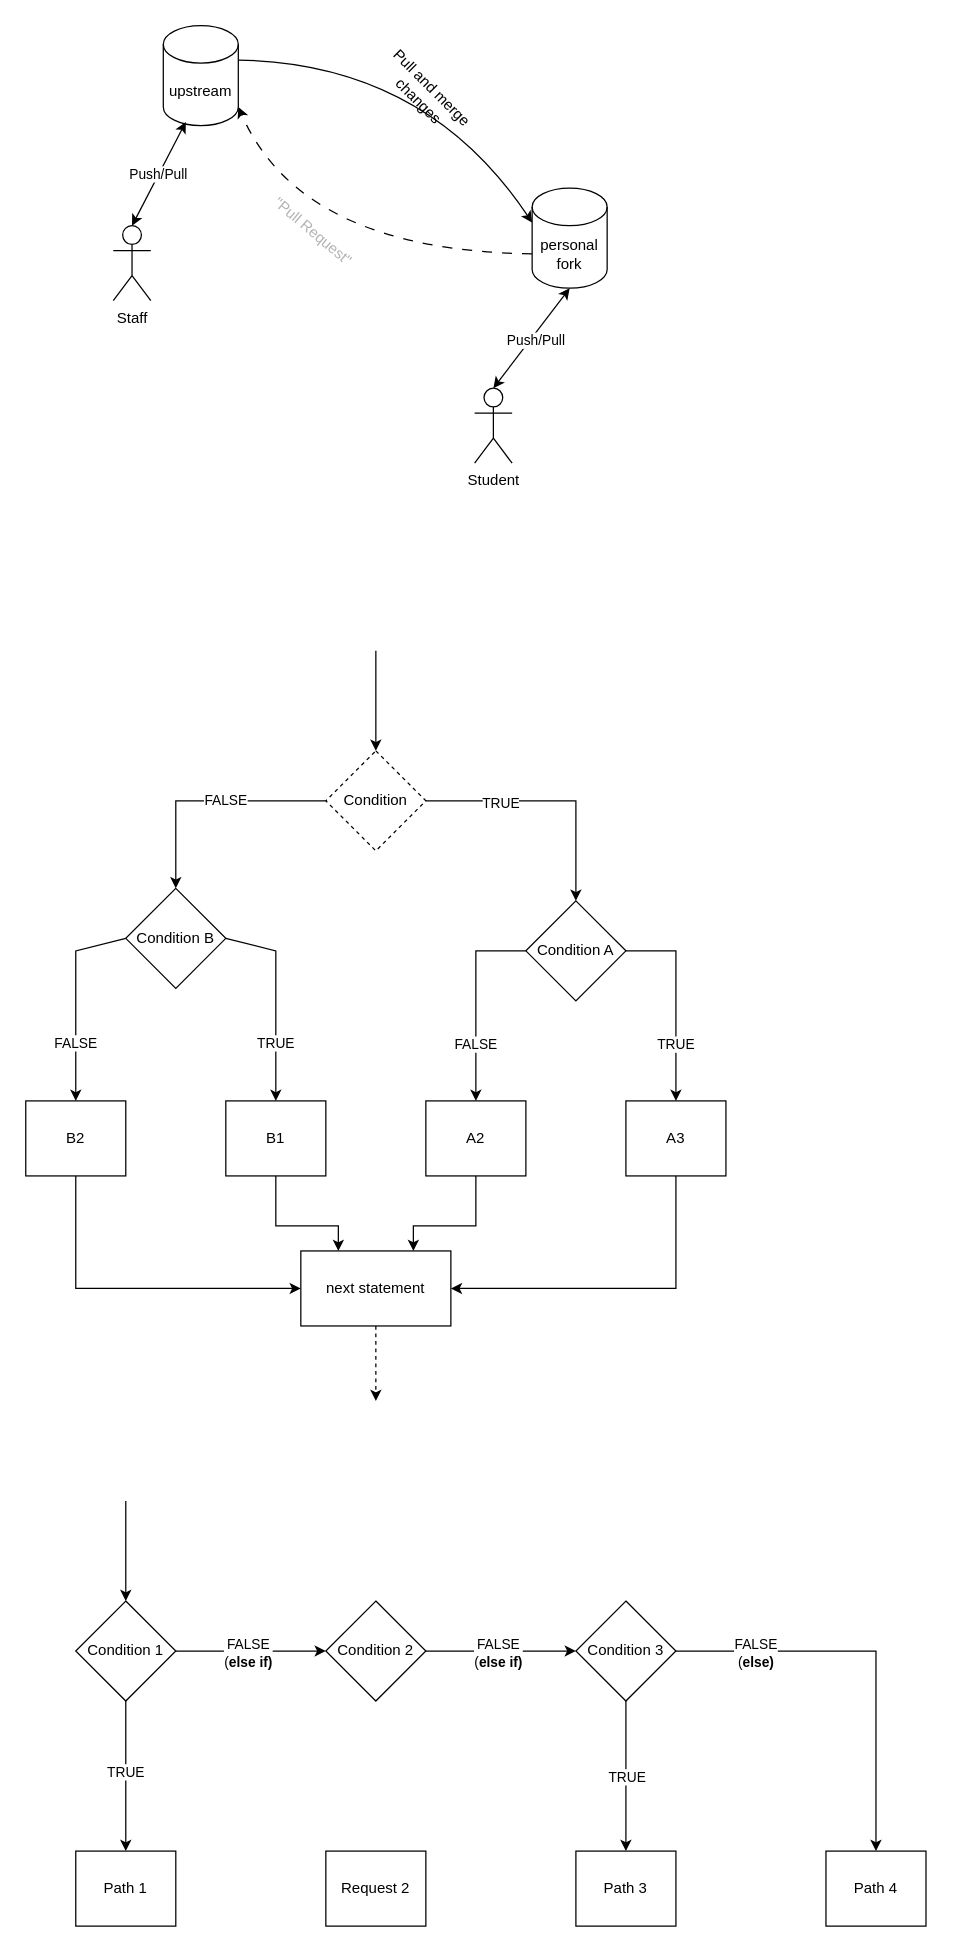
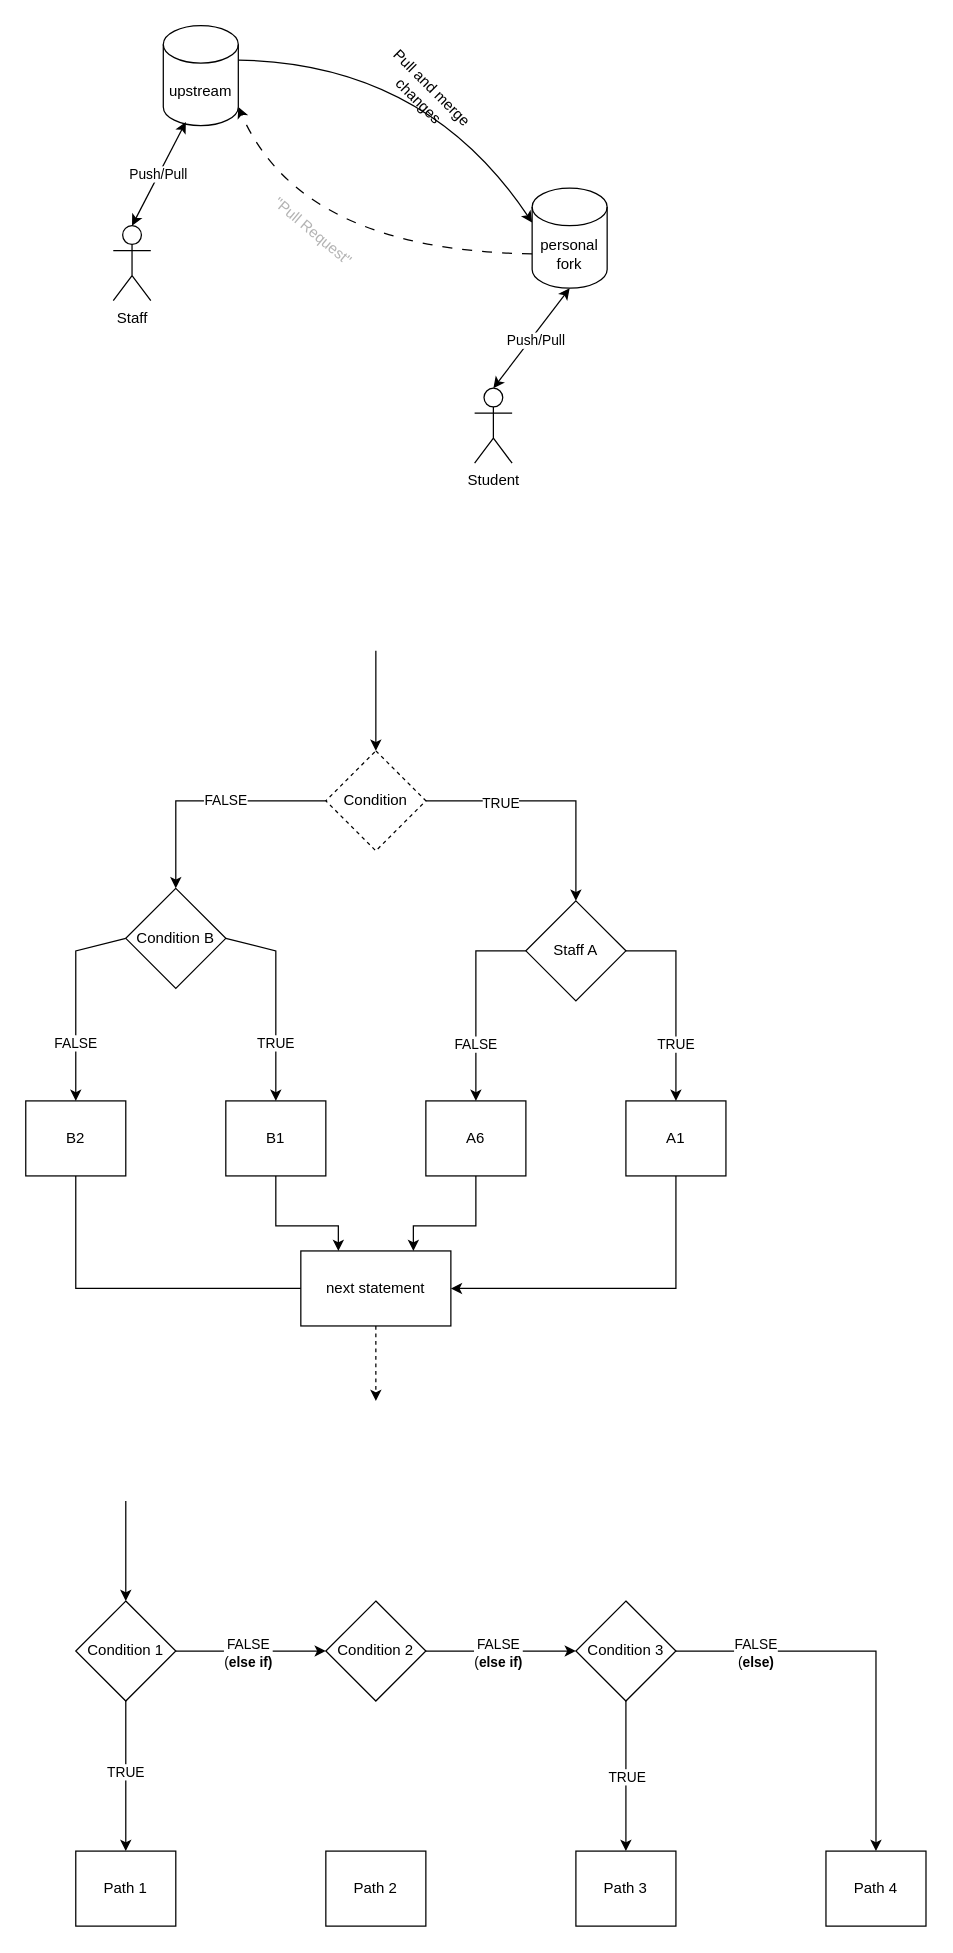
(576, 951) -> (576, 951)
(476, 1138) -> (476, 1138)
(676, 1138) -> (676, 1138)
(291, 1288) -> (294, 1288)
(376, 1888) -> (376, 1888)
